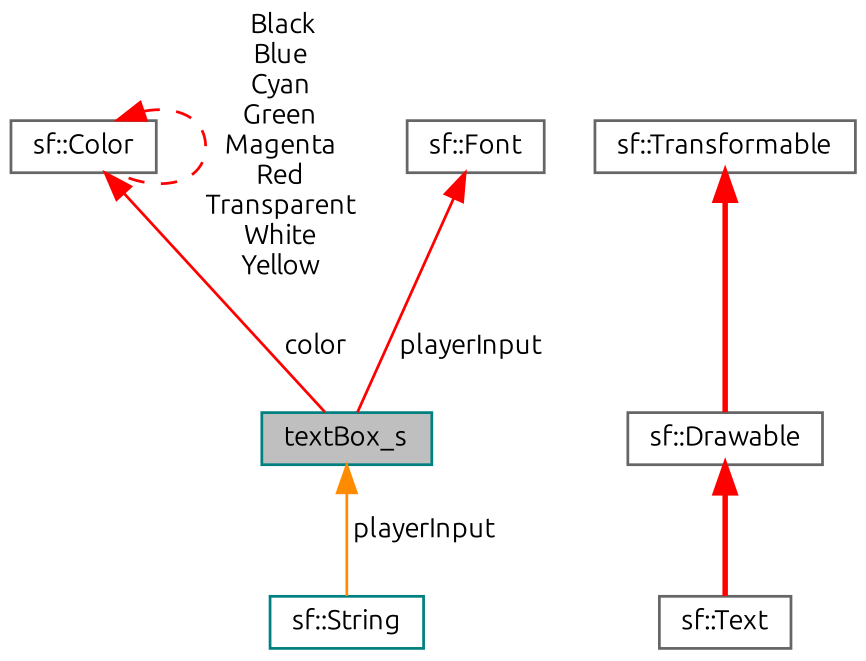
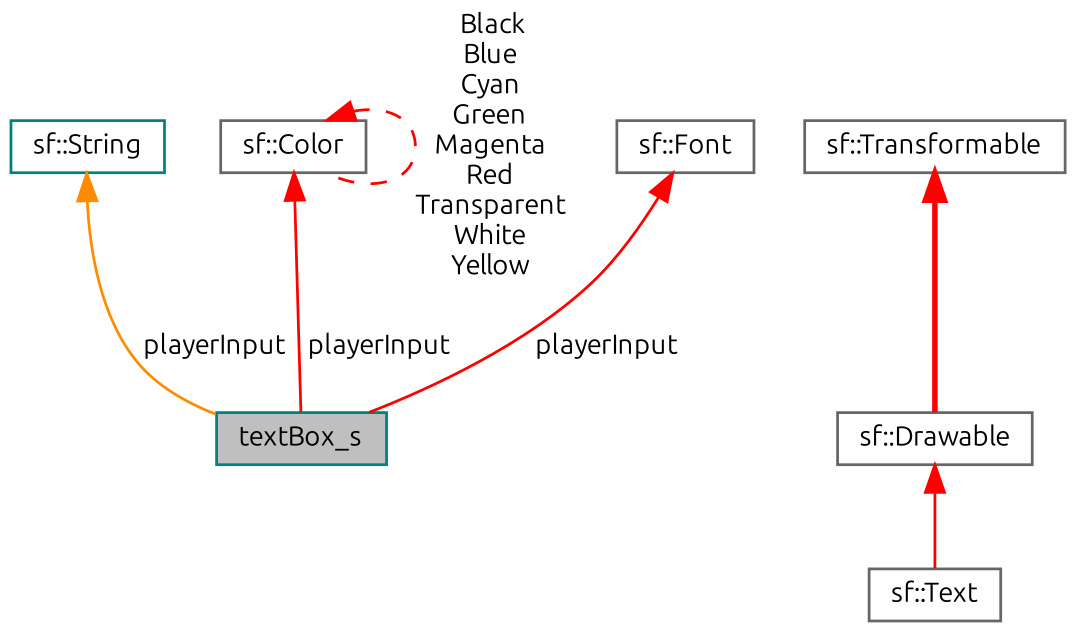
(313, 347) -> (377, 347)
(347, 545) -> (117, 330)
(725, 545) -> (935, 531)
